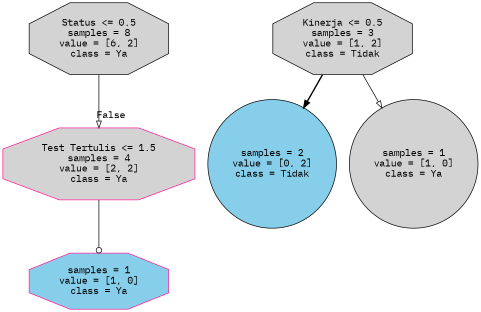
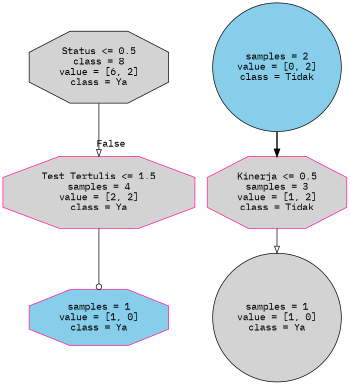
(99, 39) -> (99, 67)
(343, 39) -> (277, 192)
(315, 88) -> (277, 140)
